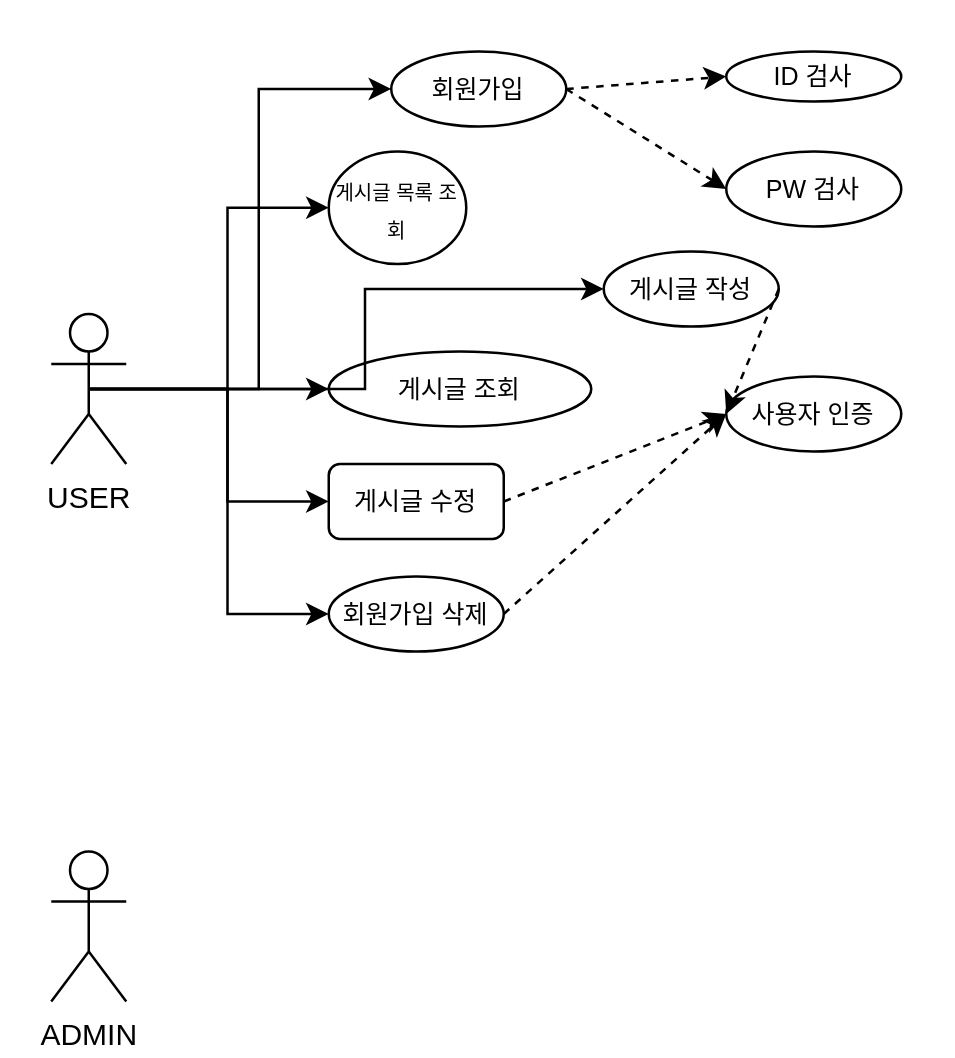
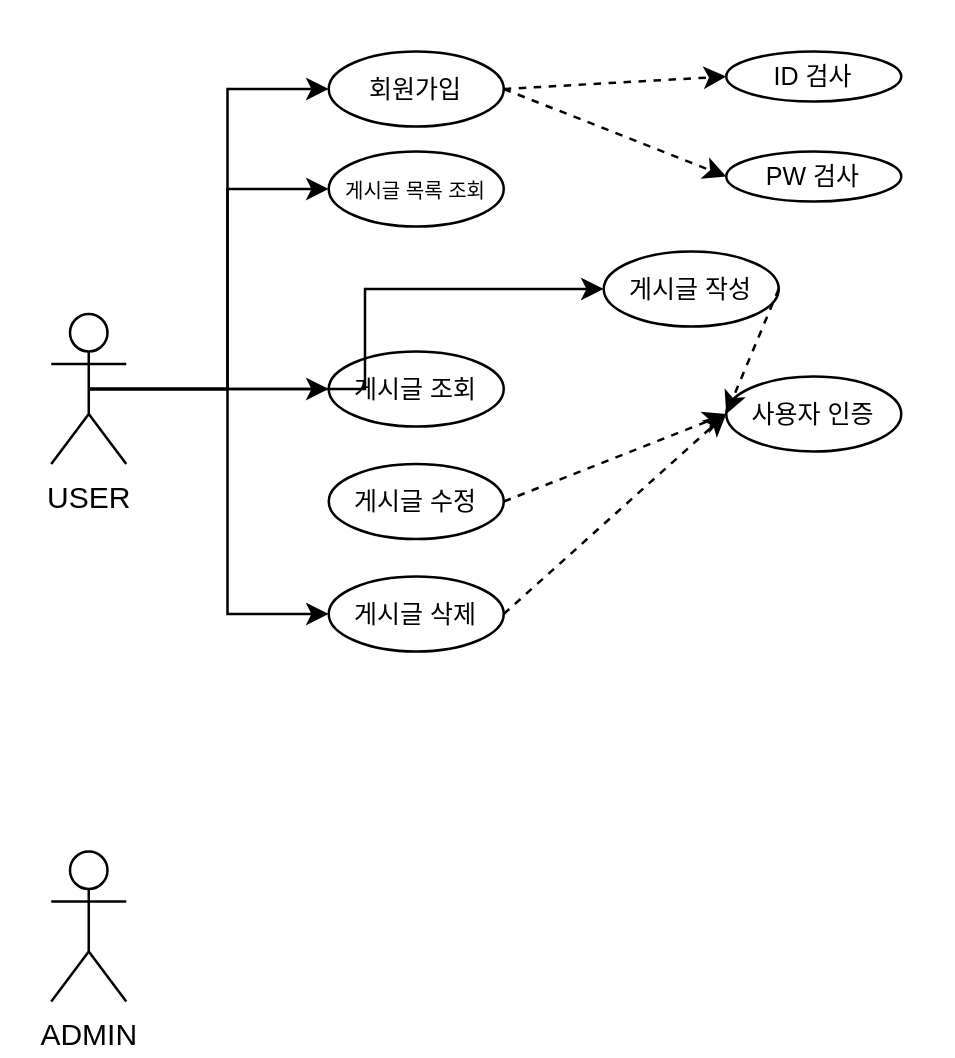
(479, 89) -> (416, 89)
(814, 189) -> (814, 176)
(398, 208) -> (416, 189)
(460, 389) -> (416, 389)
(272, 501) -> none
(416, 501) -> (416, 501)
(416, 614) -> (416, 614)
